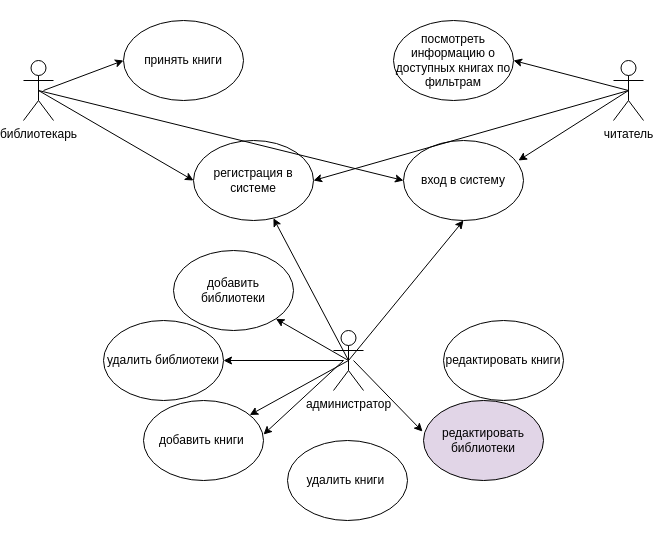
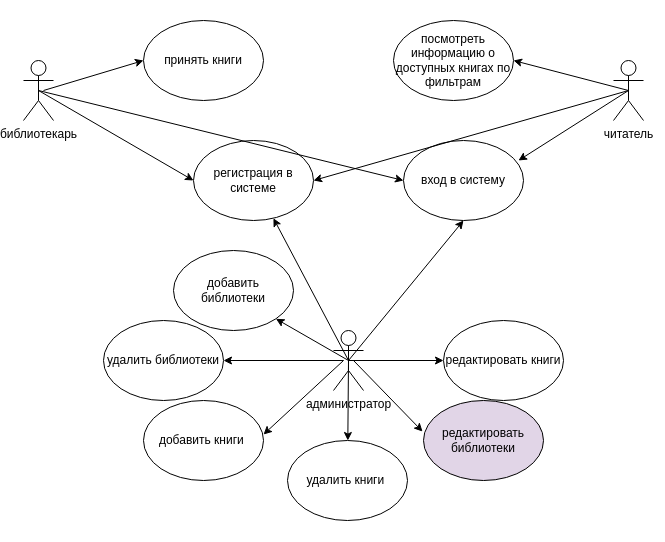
(184, 61) -> (204, 61)
none -> (394, 361)
(291, 392) -> (348, 403)
